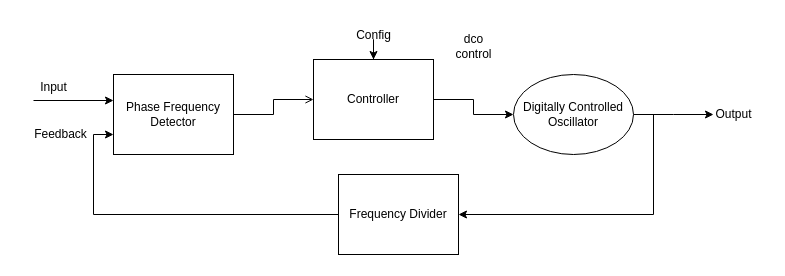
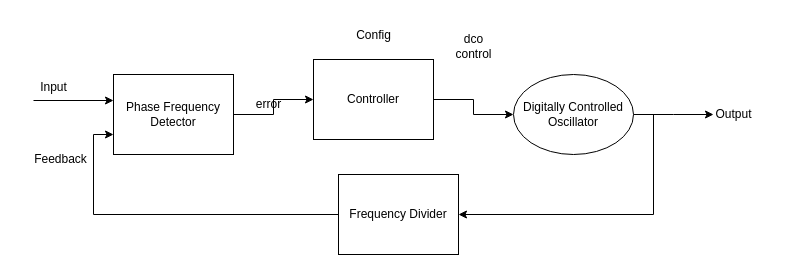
(374, 44) -> none
(306, 100) -> (305, 100)
none -> (269, 105)
(61, 135) -> (61, 160)
